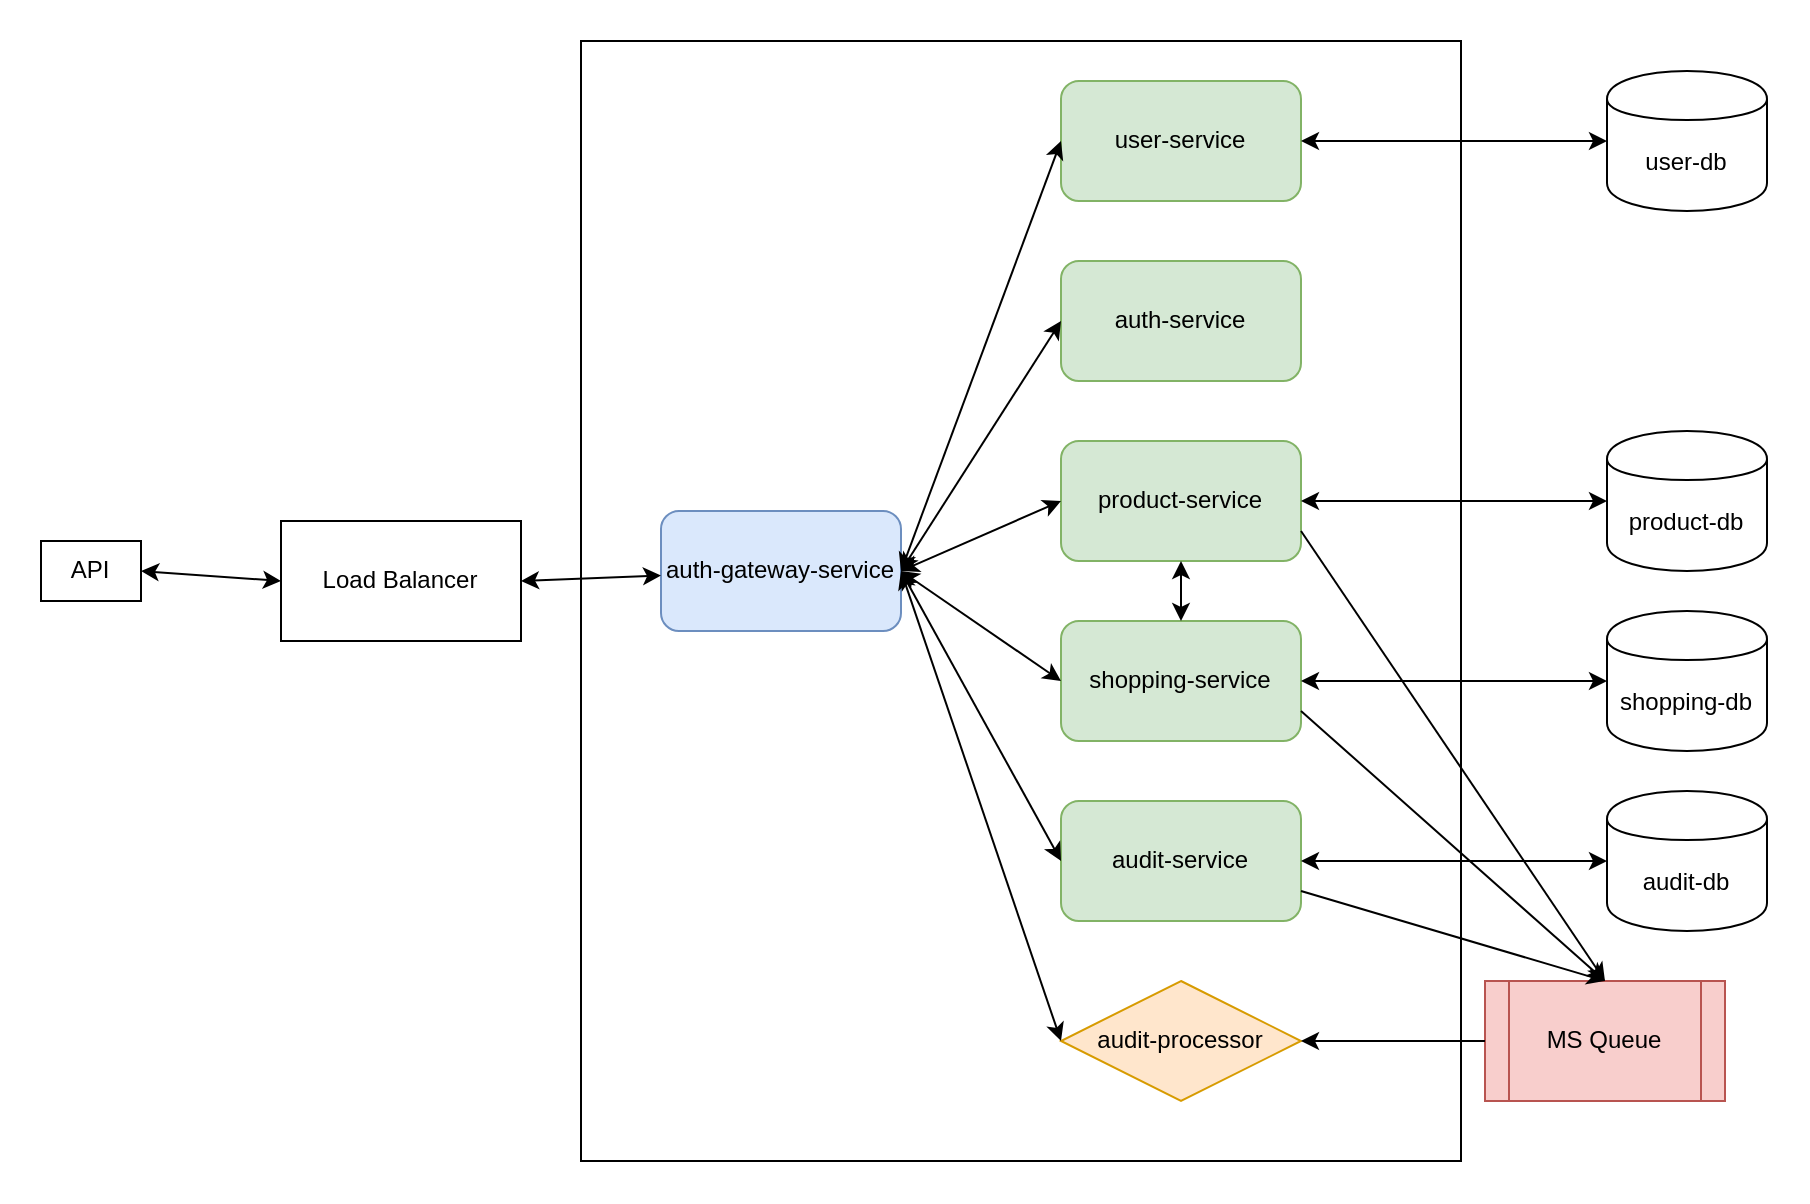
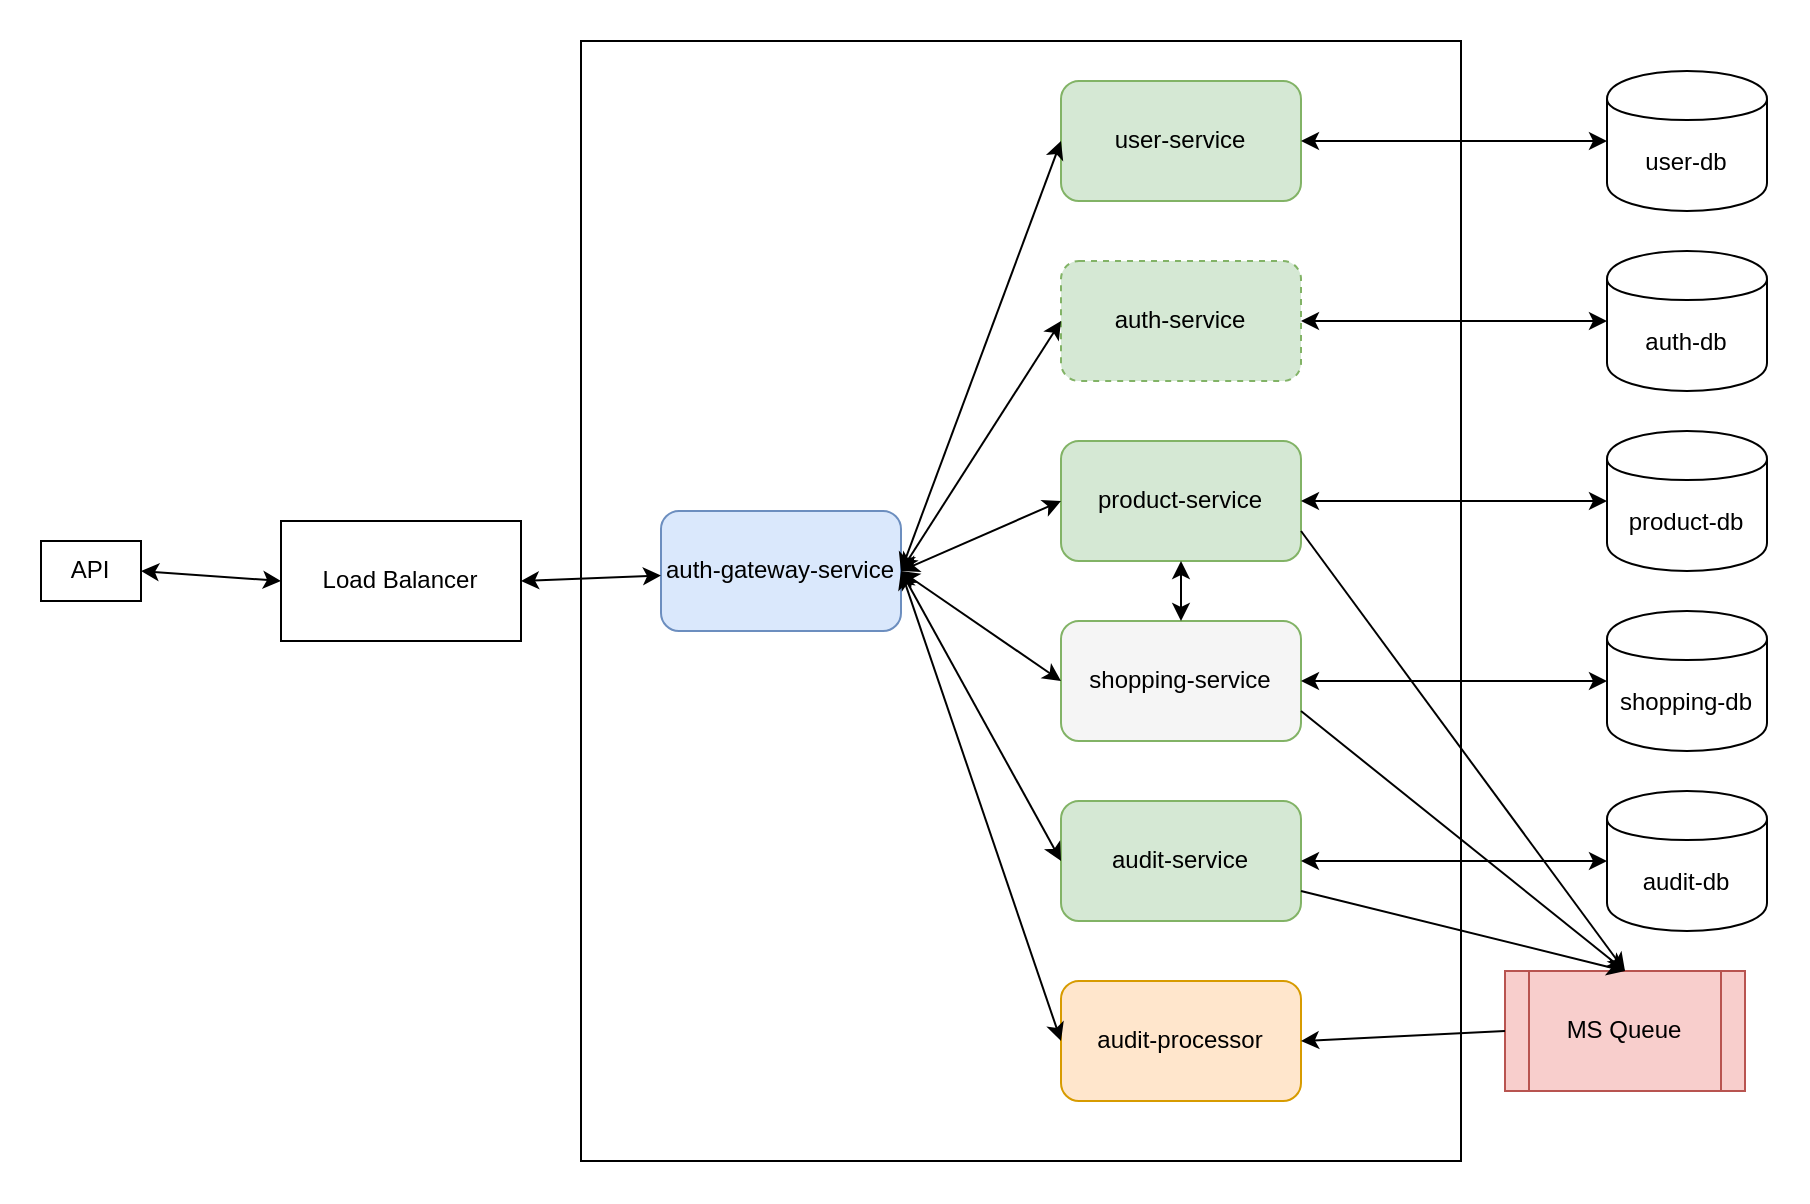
(1181, 321) -> (1181, 321)
none -> (1454, 321)
none -> (1687, 321)
(1181, 681) -> (1181, 681)
(1181, 1041) -> (1181, 1041)
(1605, 1041) -> (1625, 1031)
